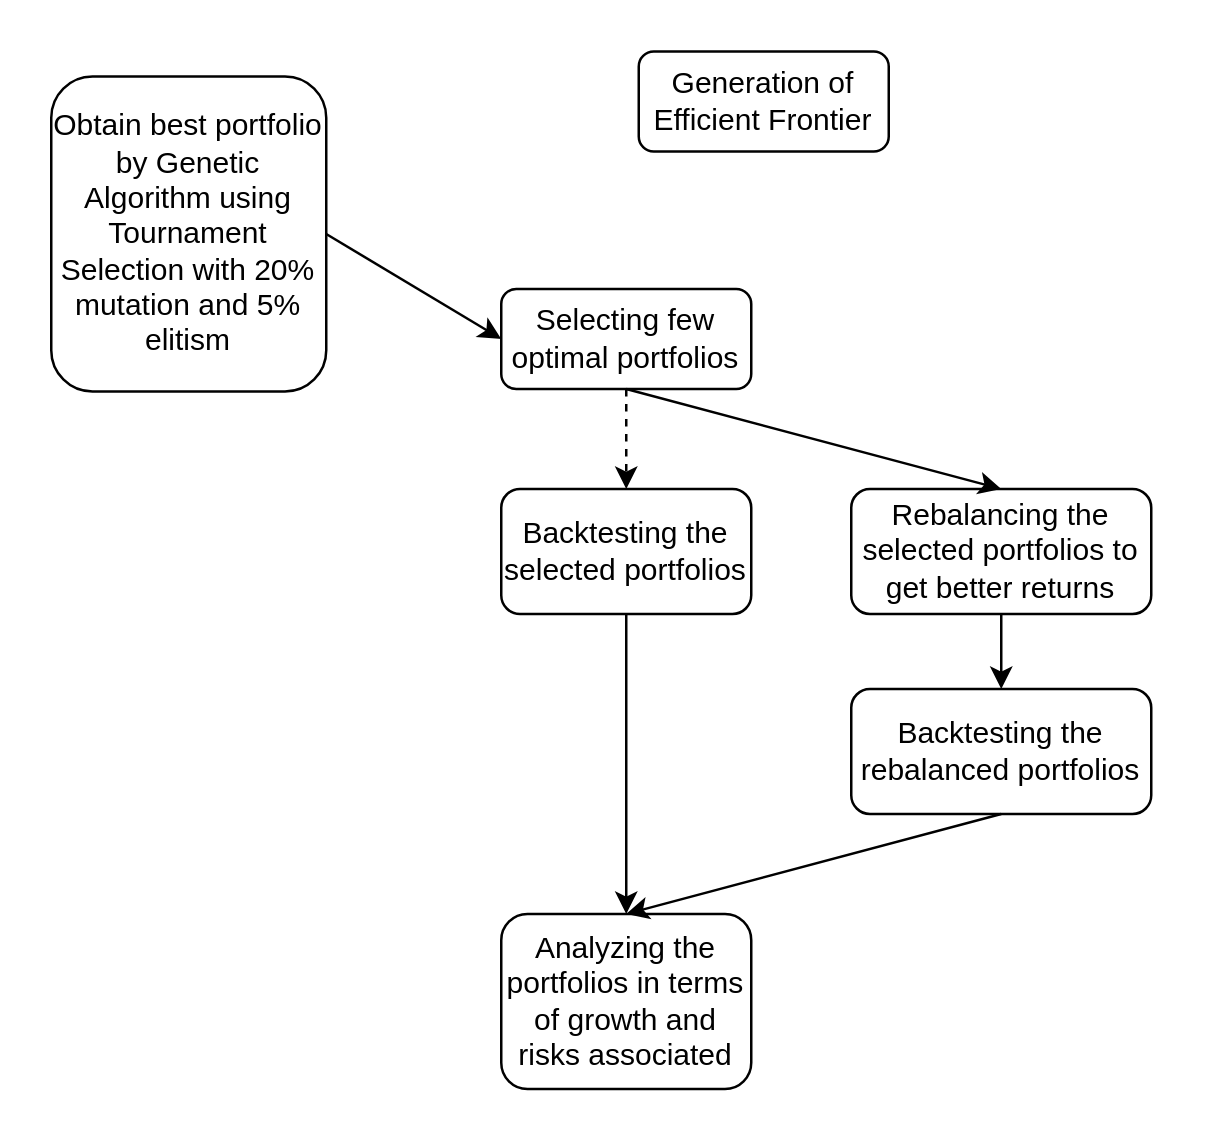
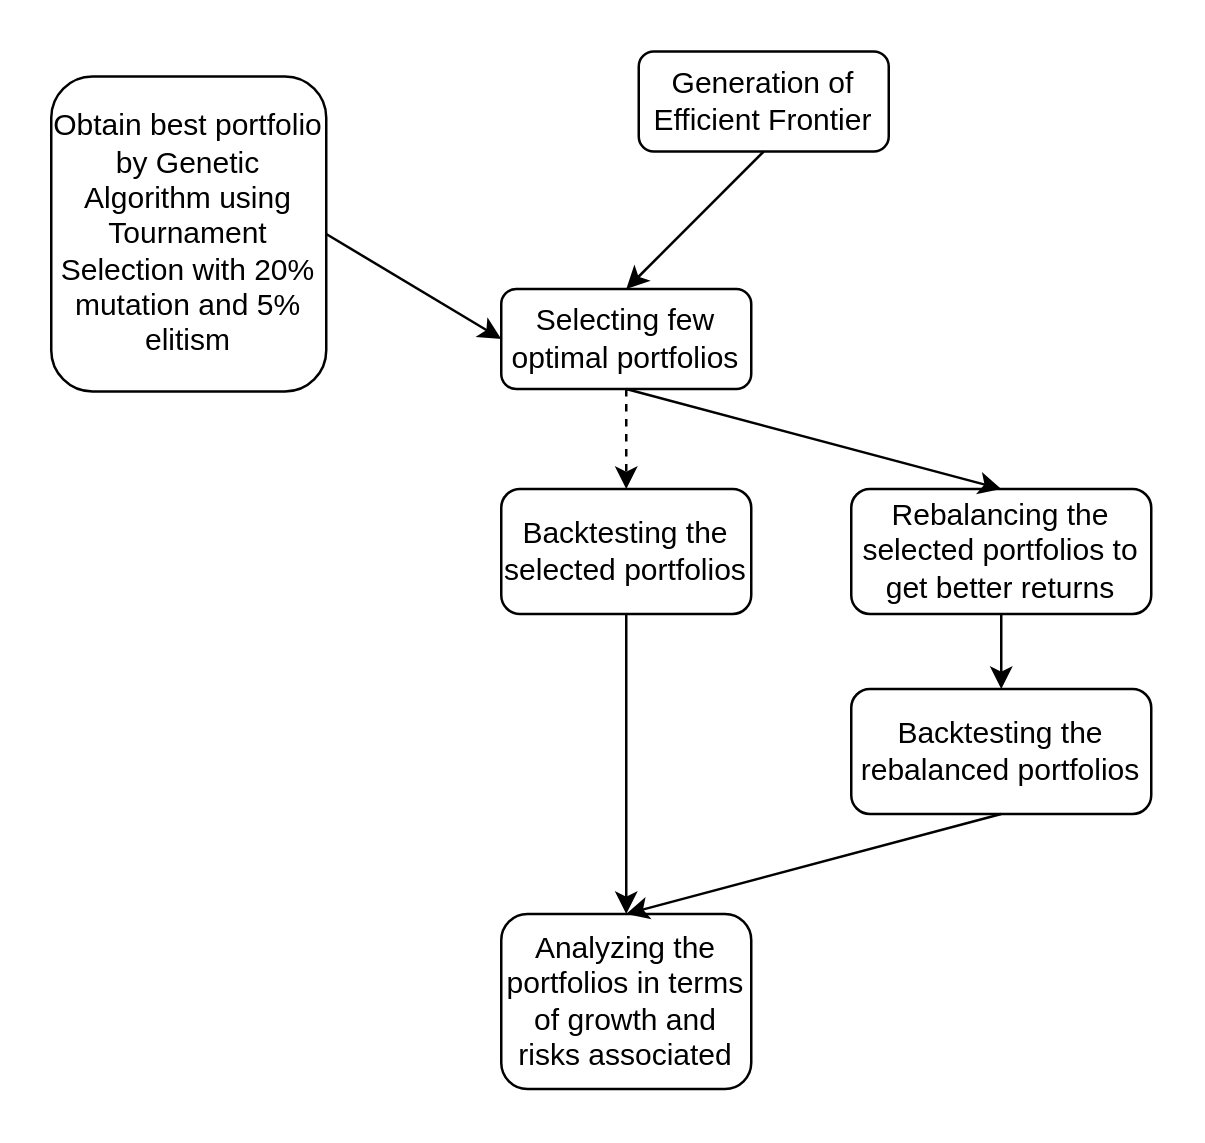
none -> (701, 214)
